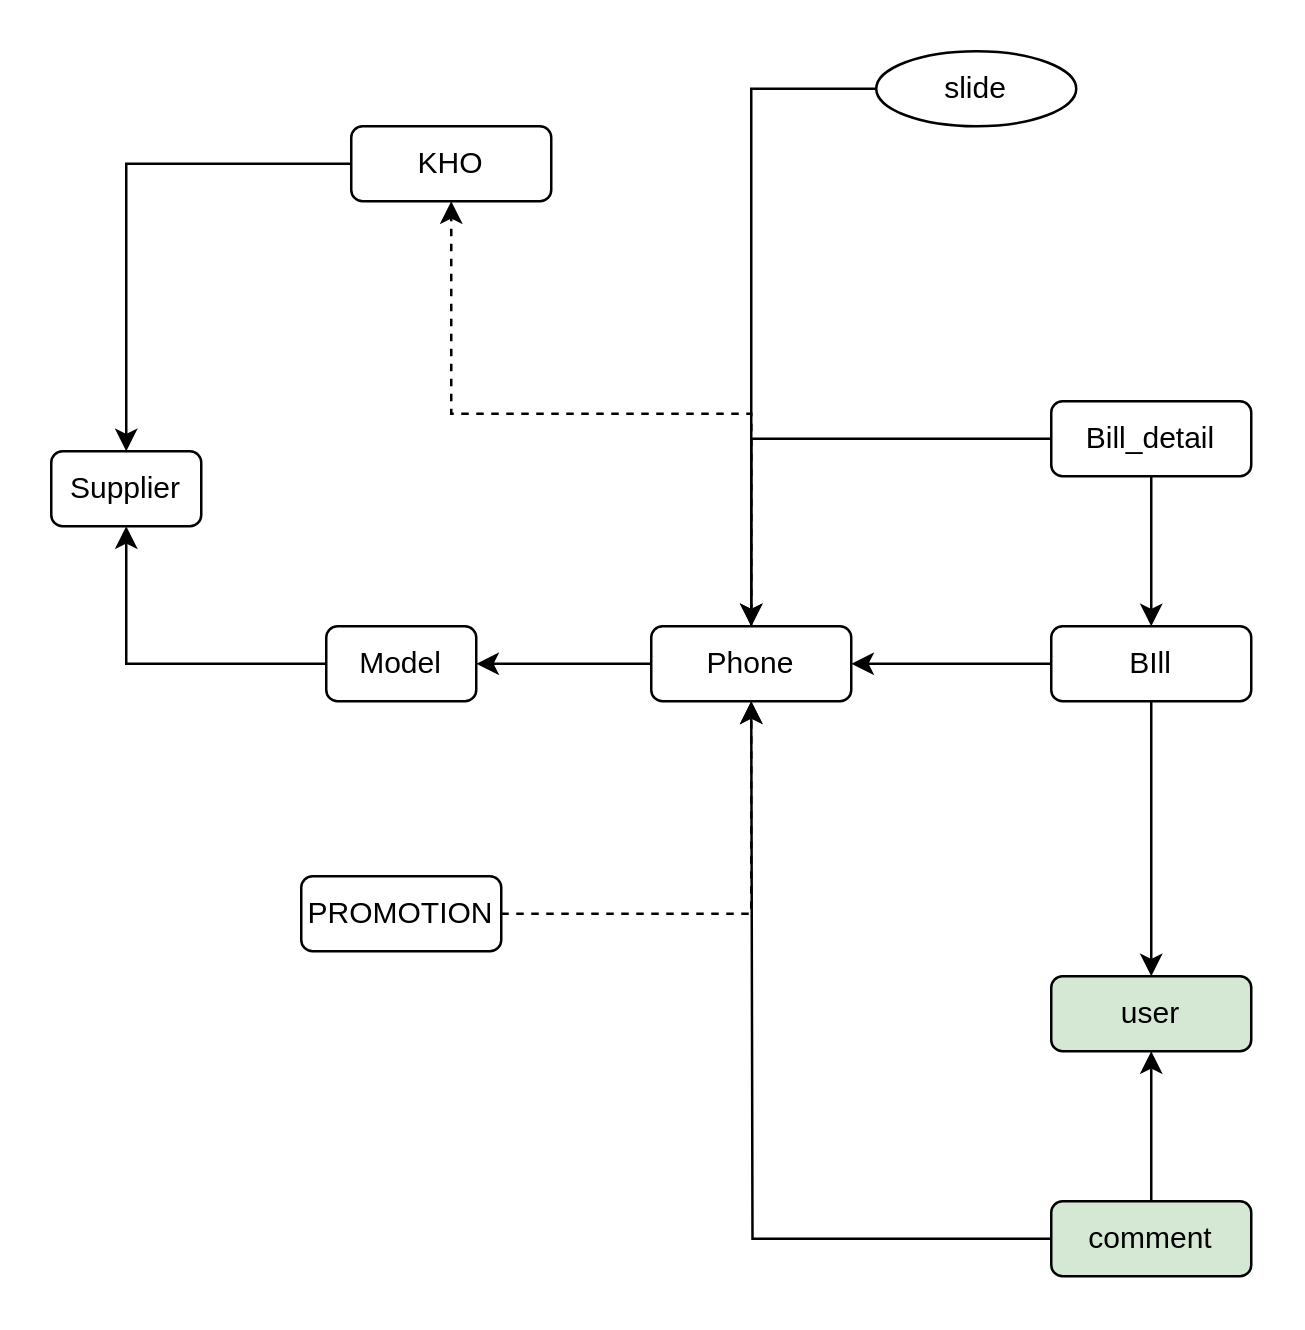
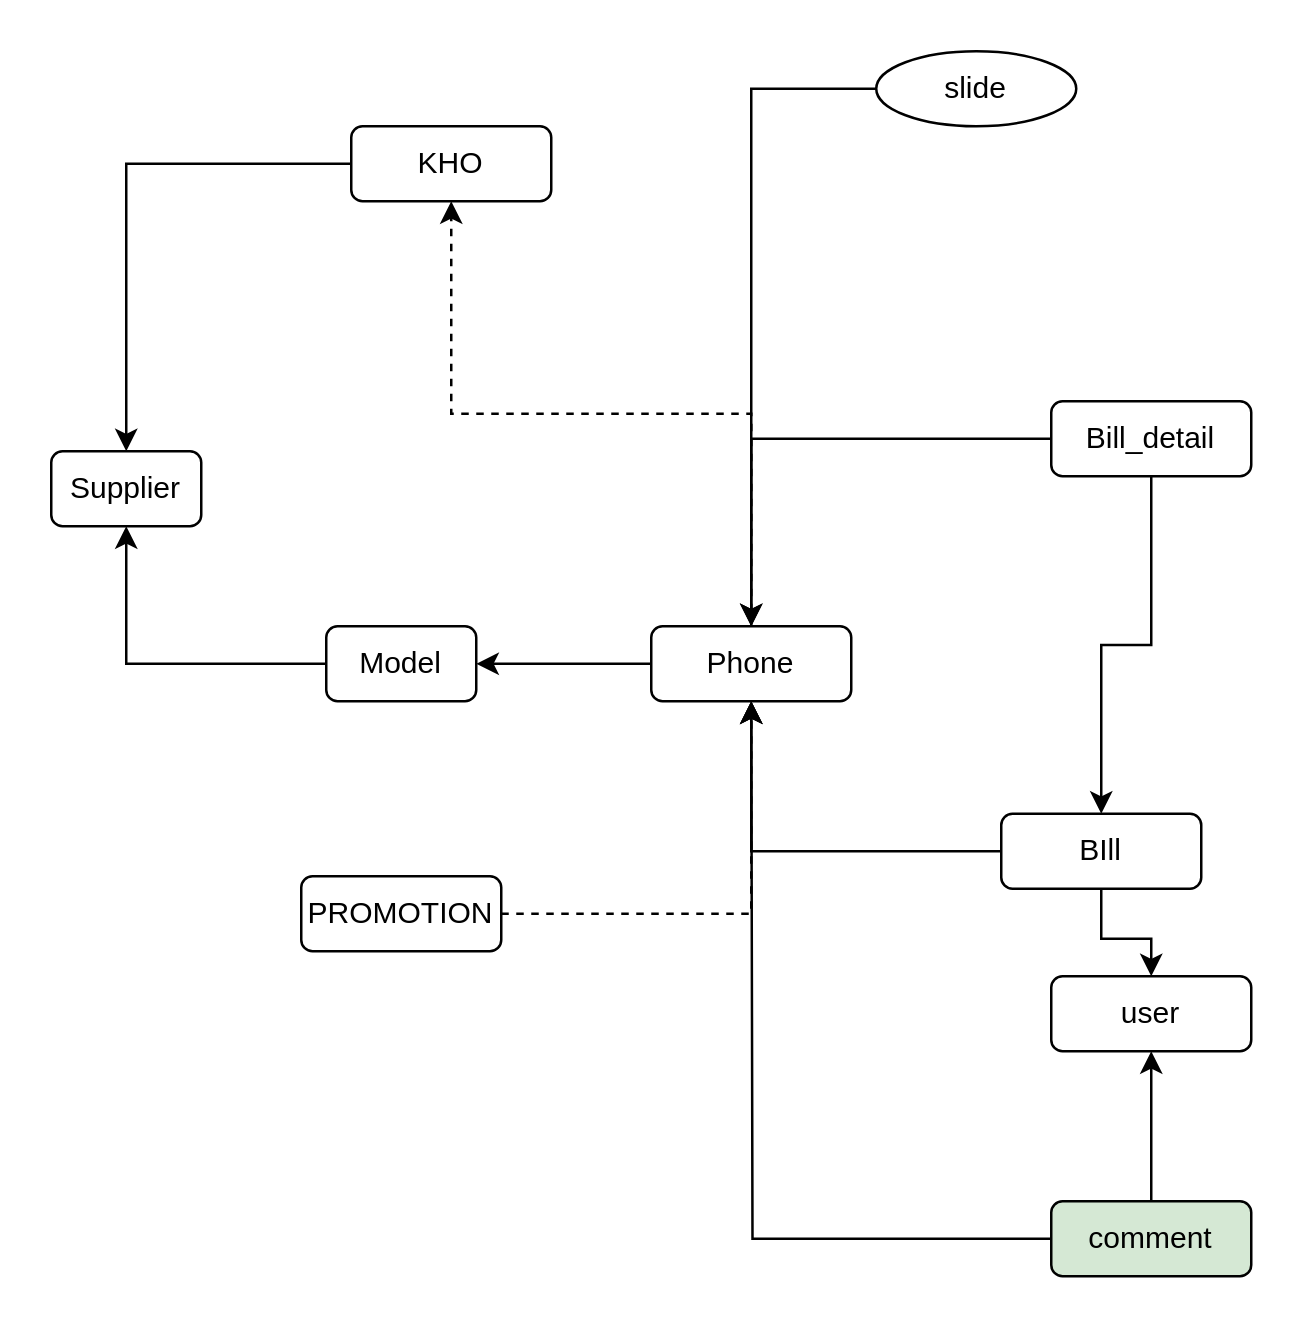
(1151, 664) -> (1101, 851)
(1151, 1014) -> (1151, 1014)
